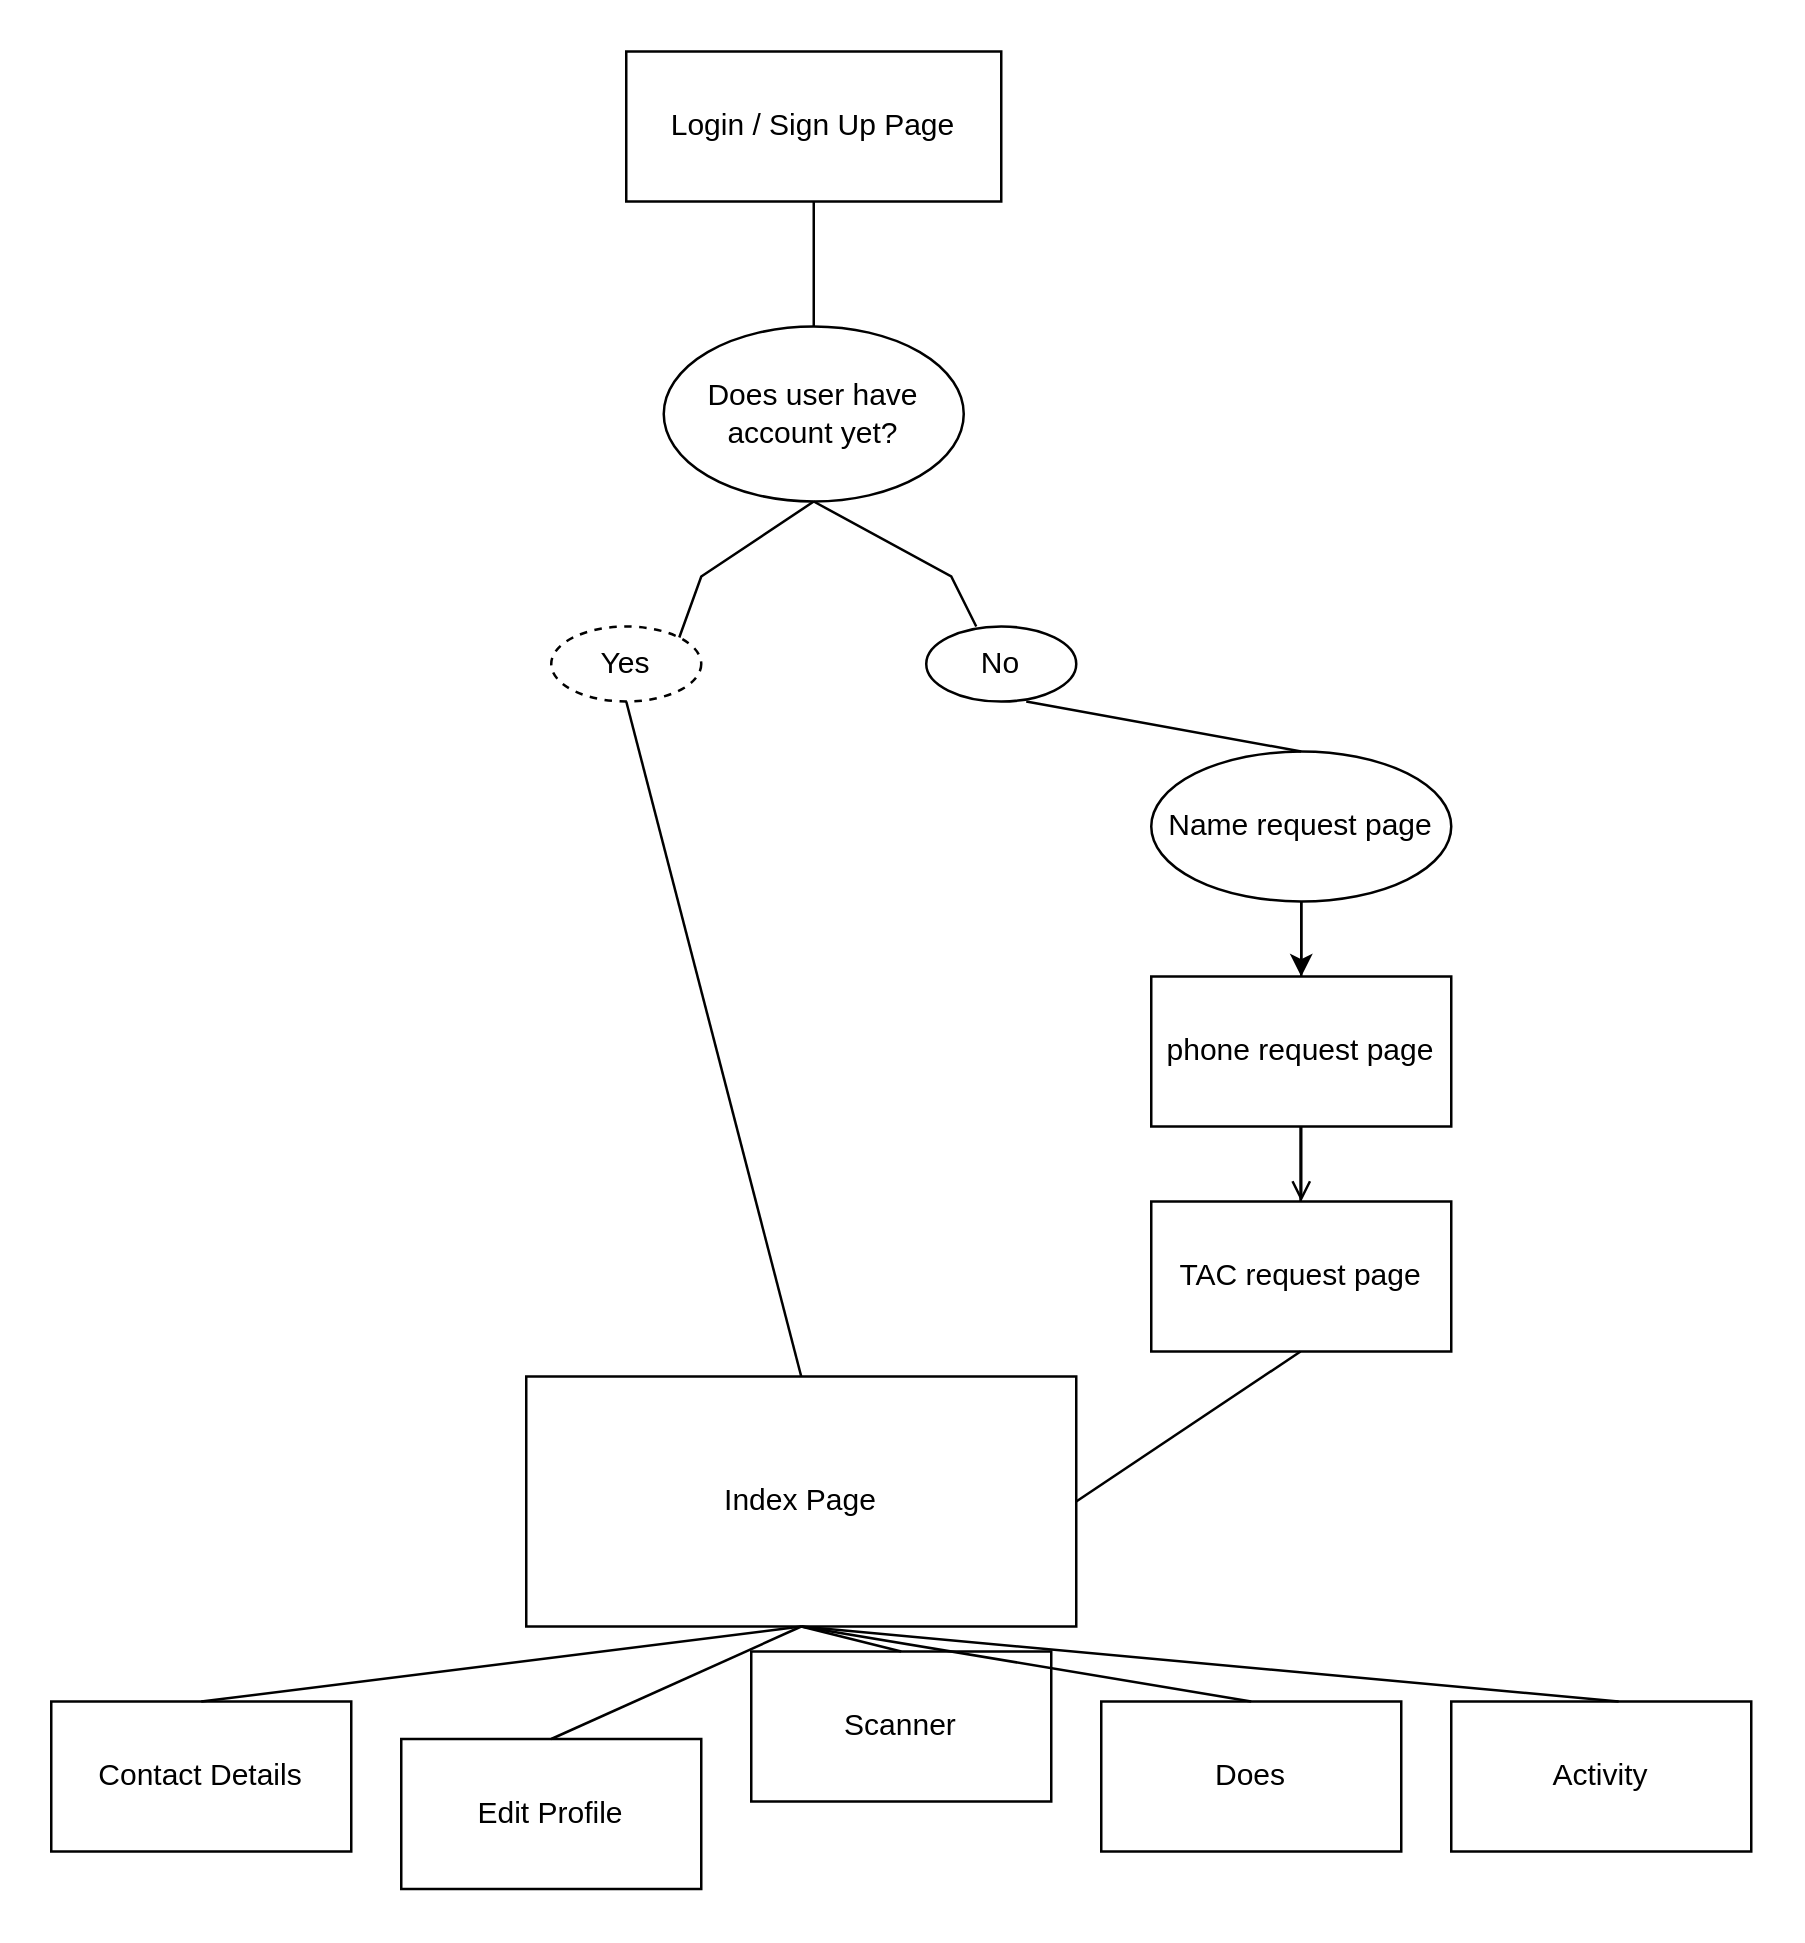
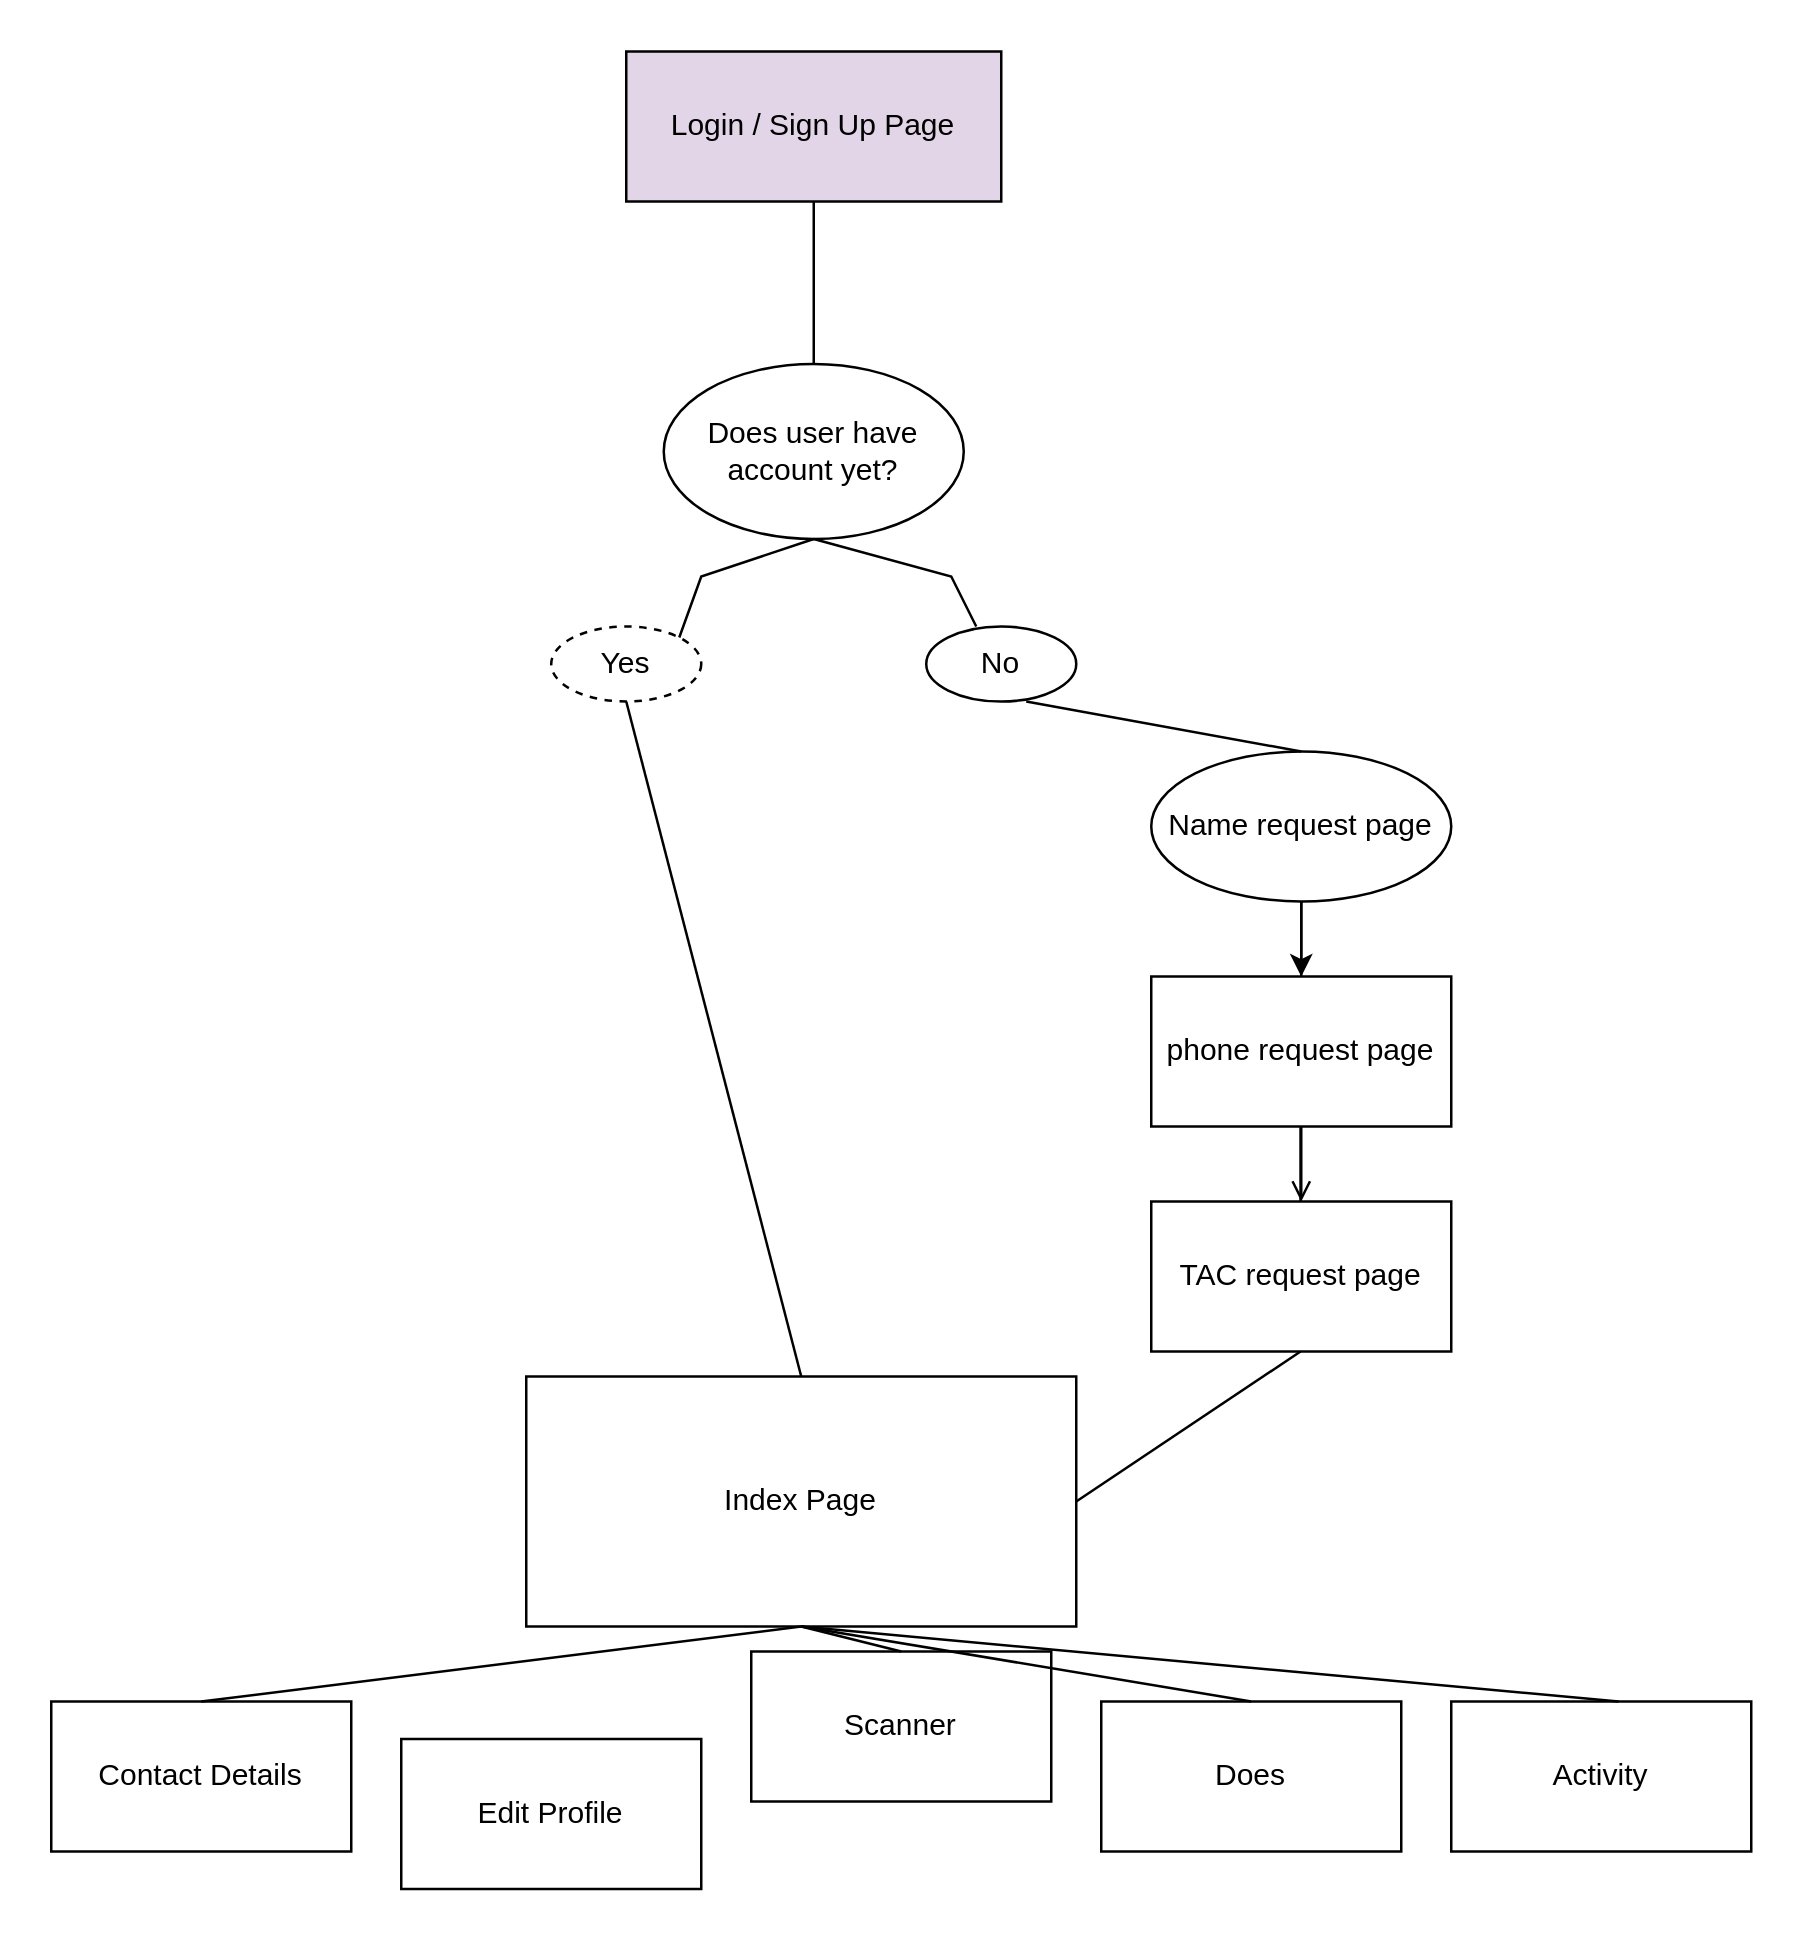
(814, 126) -> (814, 126)
(814, 414) -> (814, 451)
(670, 1685) -> none
